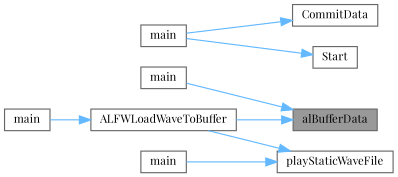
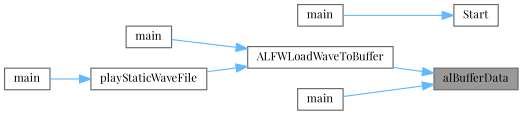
(335, 15) -> none
(244, 139) -> (221, 70)
